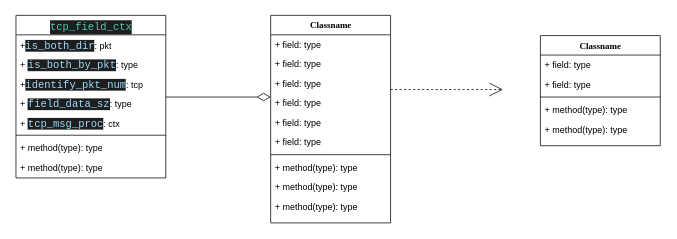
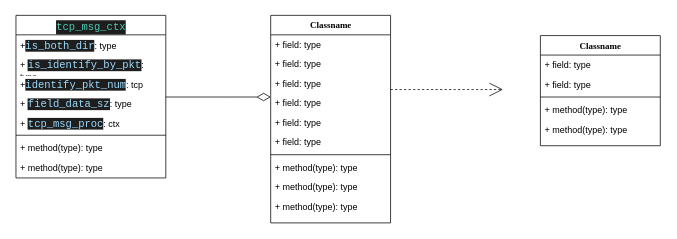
(91, 26) -> (91, 26)
(58, 46) -> (61, 46)
(72, 65) -> (80, 65)
